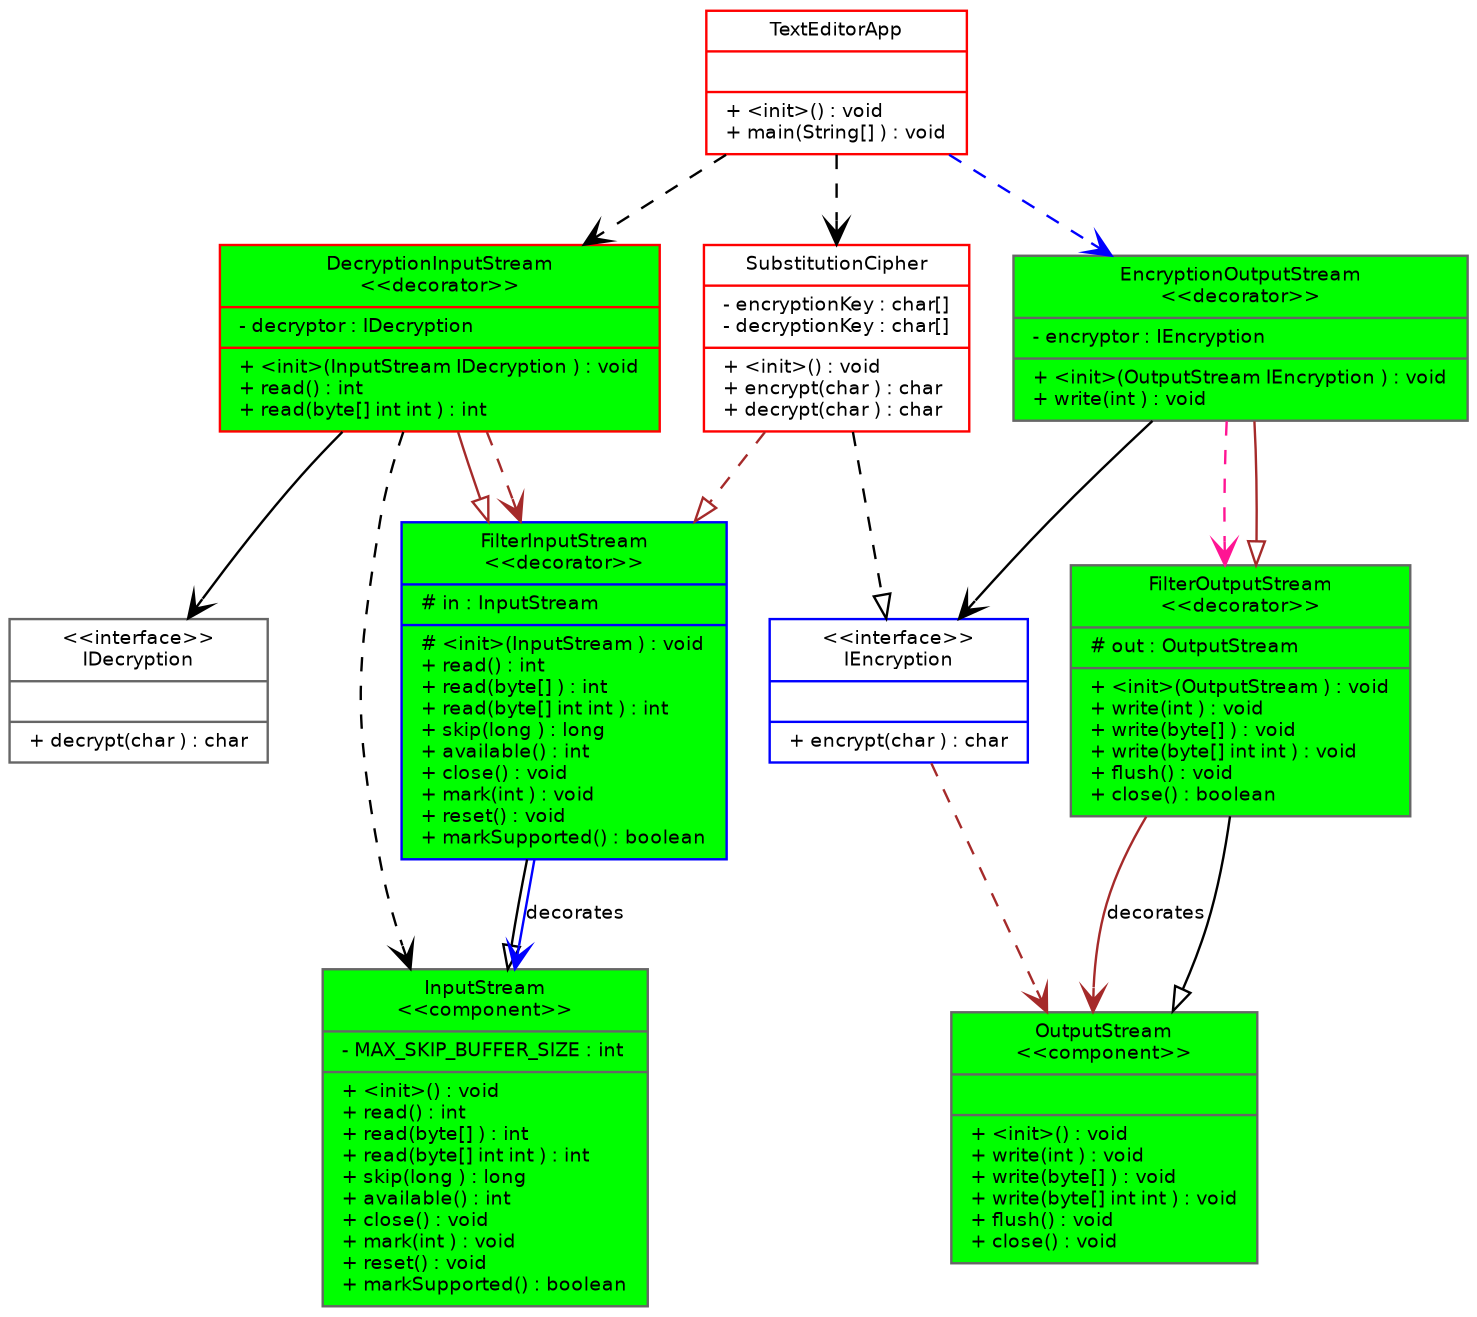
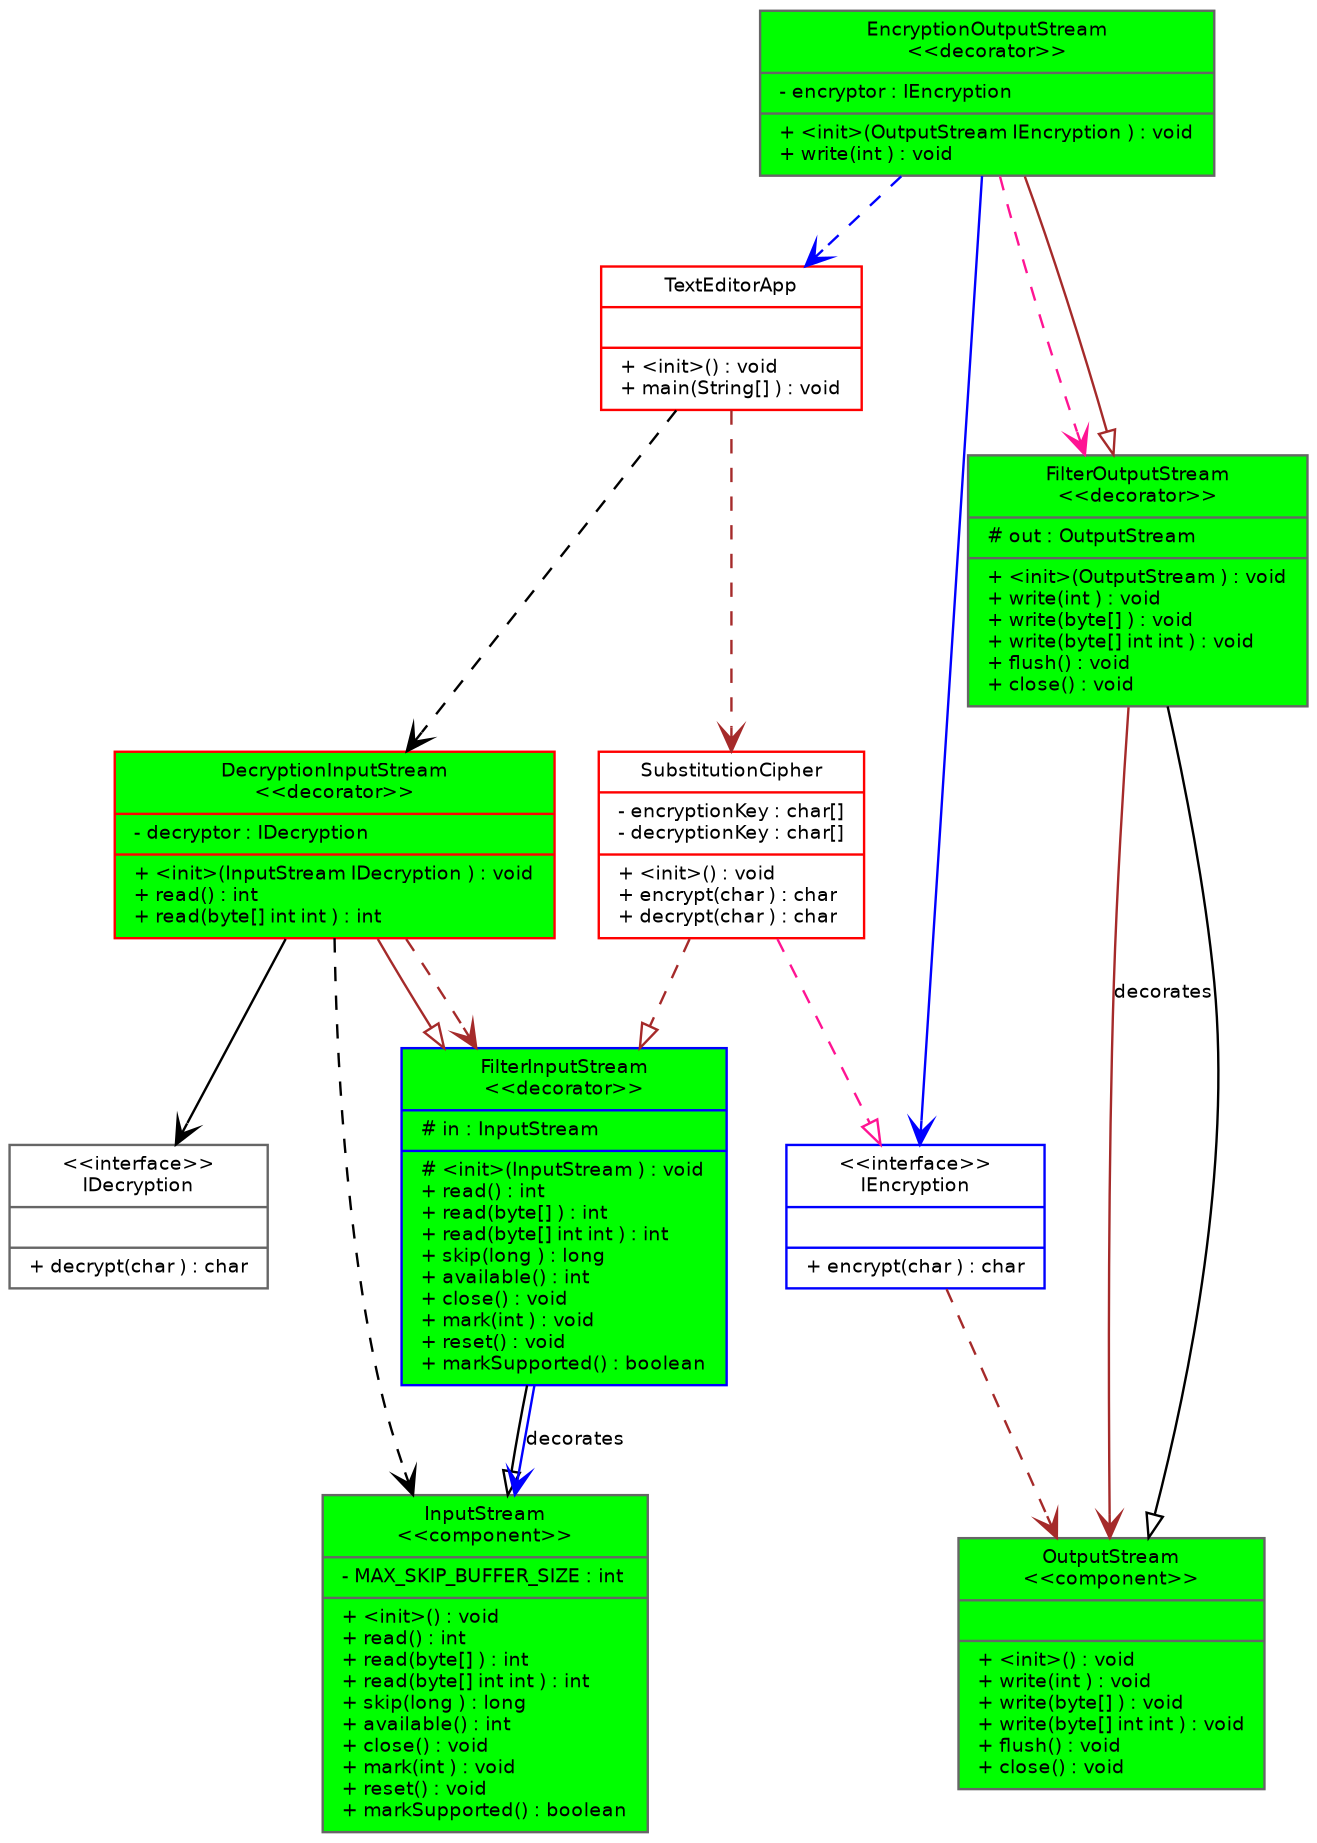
(837, 188) -> (731, 569)
(1020, 199) -> (862, 213)
(1062, 508) -> (952, 648)
(867, 513) -> (824, 1031)
(1184, 795) -> (1061, 685)
